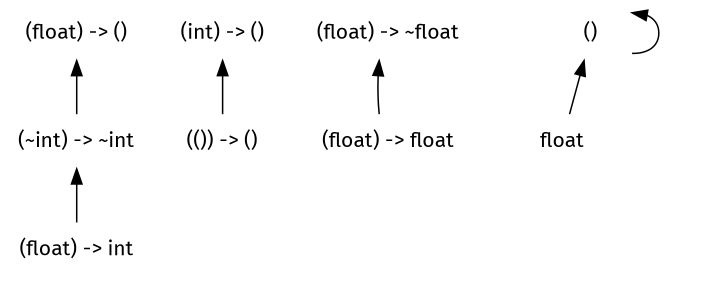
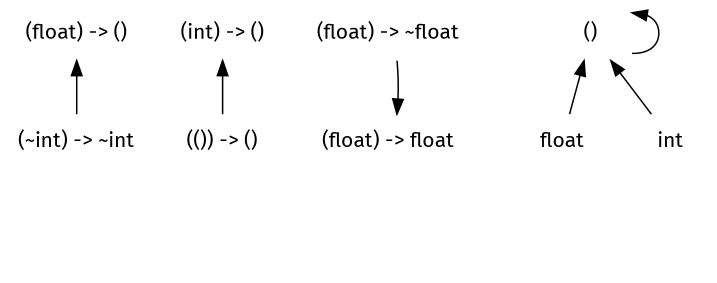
(378, 95) -> (398, 80)
none -> (671, 141)
(77, 250) -> none
